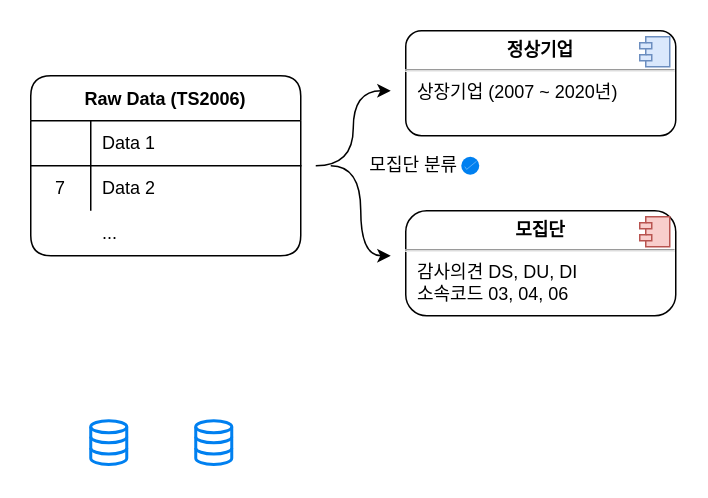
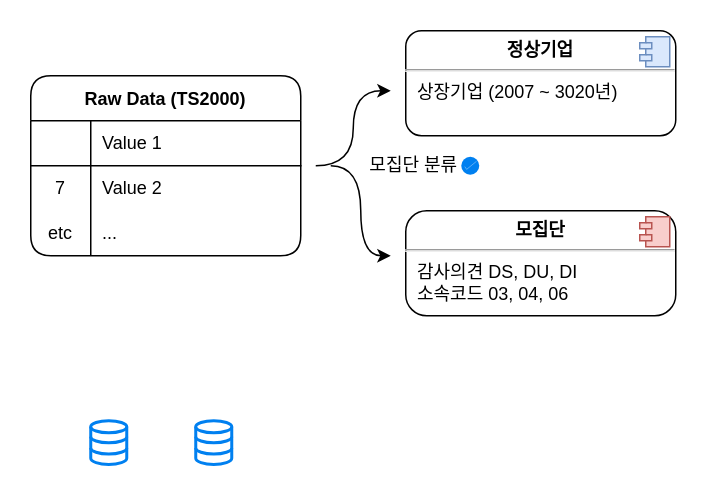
(514, 31) -> (514, 31)
(165, 99) -> (165, 99)
(131, 143) -> (133, 143)
(131, 188) -> (133, 188)
none -> (61, 233)
